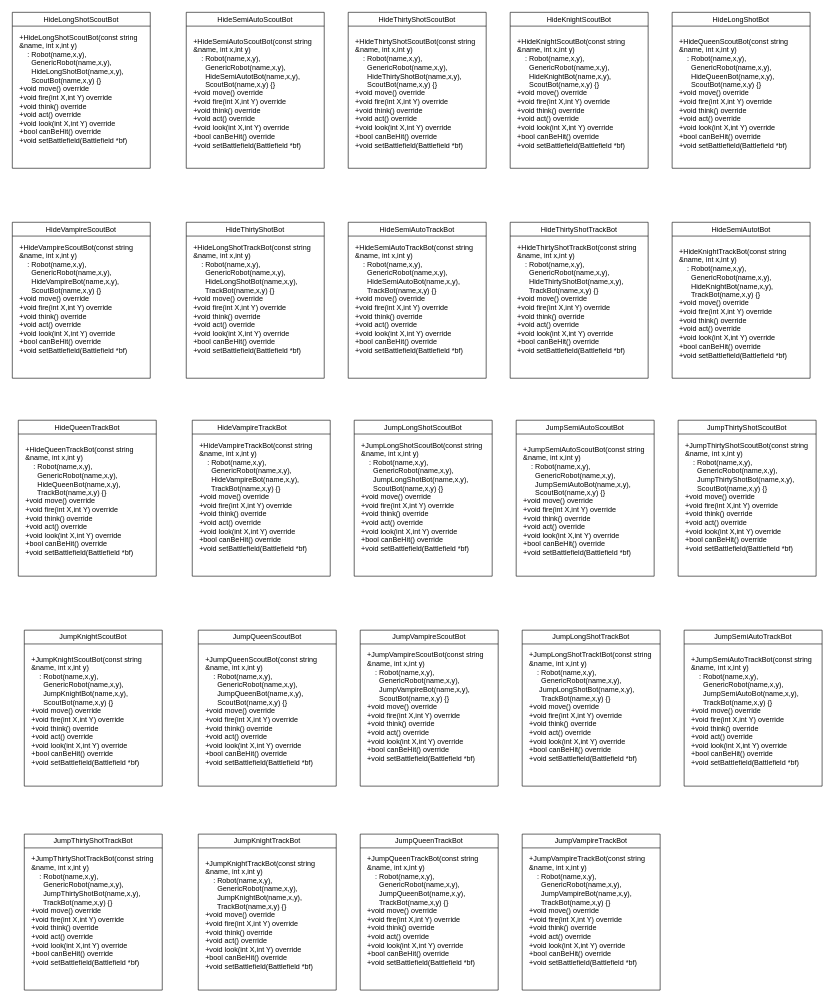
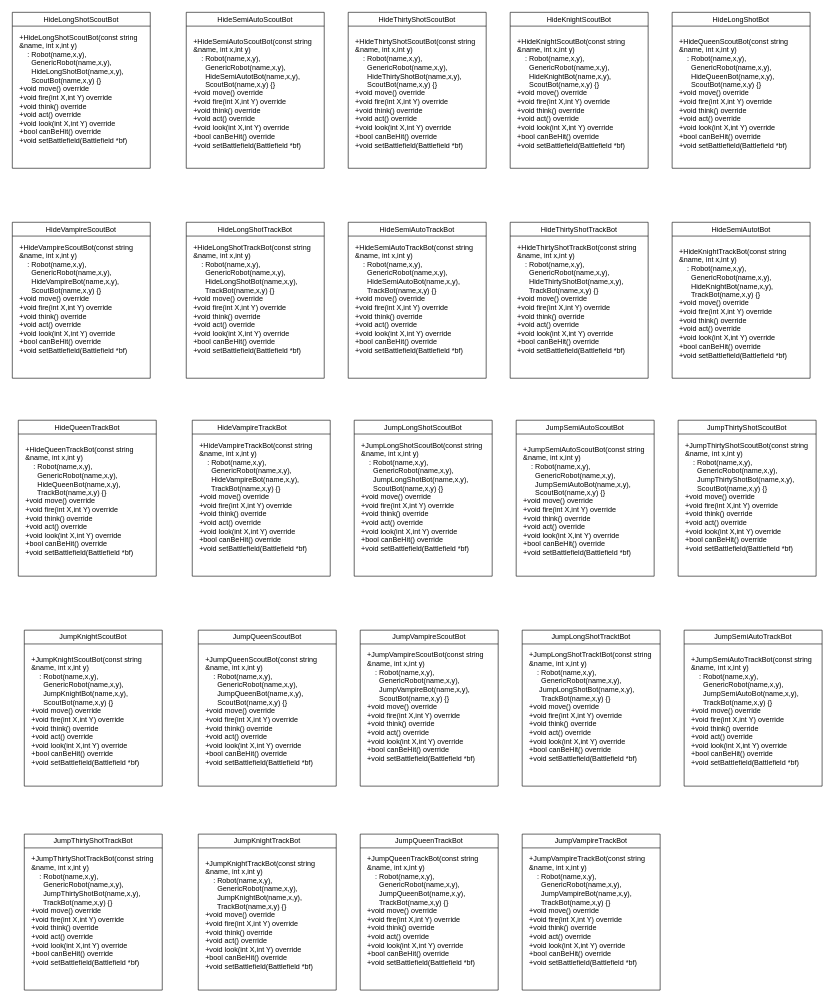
(255, 230) -> (255, 230)
(591, 638) -> (591, 638)
